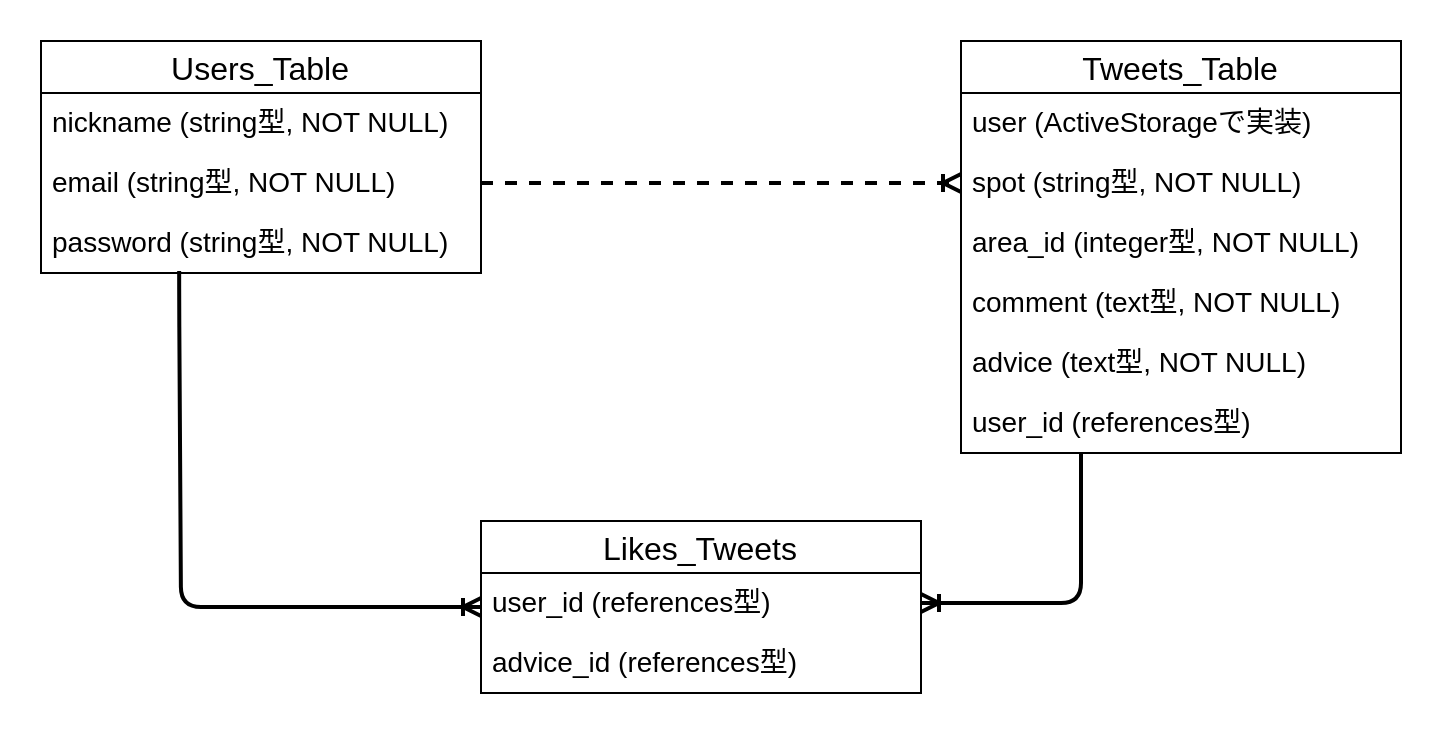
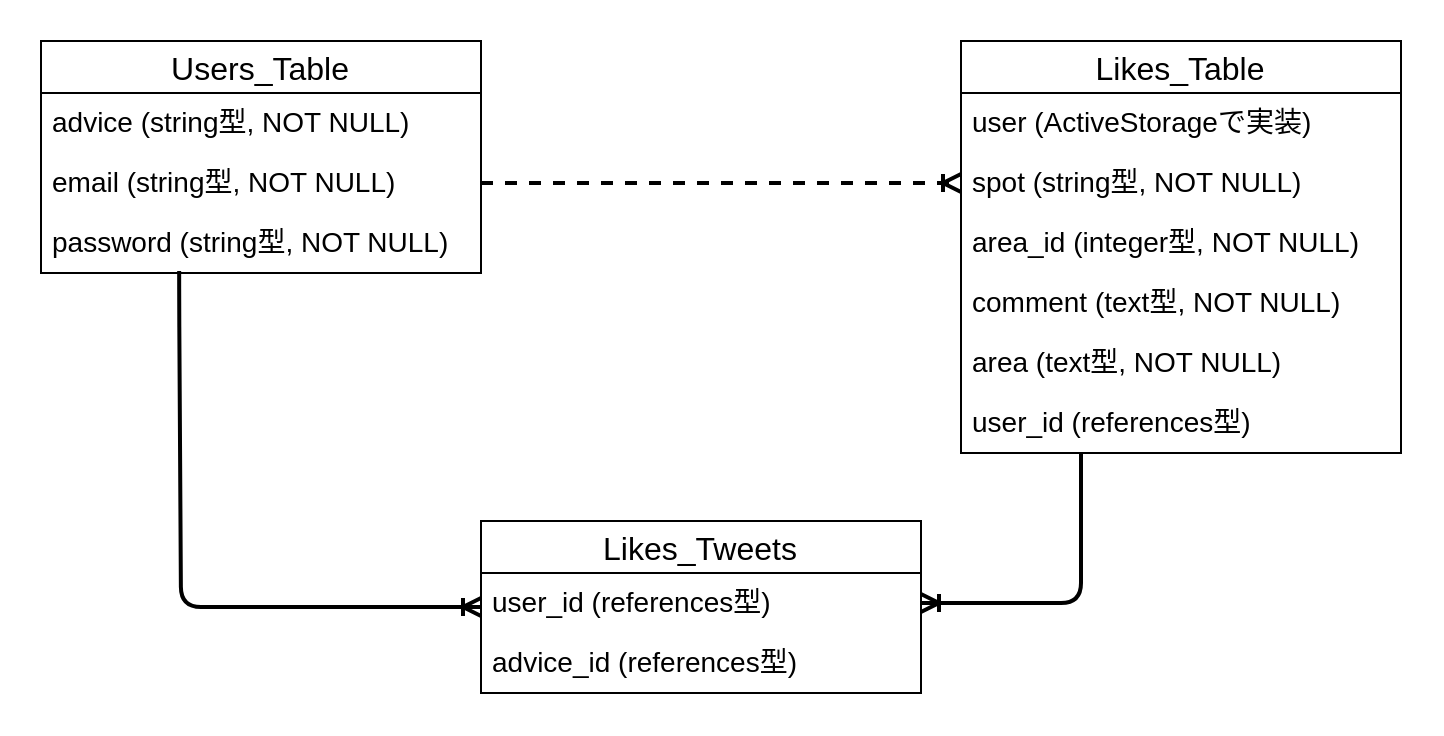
(1180, 69) -> (1180, 69)
(256, 123) -> (240, 123)
(1148, 363) -> (1136, 363)
